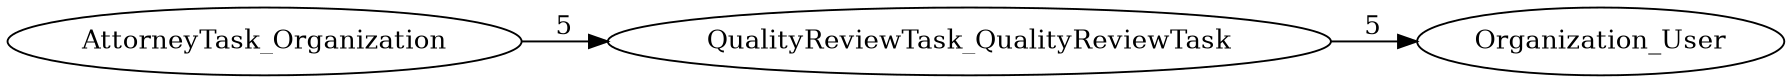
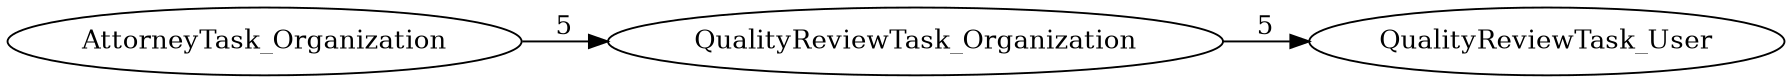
(969, 41) -> (916, 41)
(1601, 41) -> (1547, 41)
